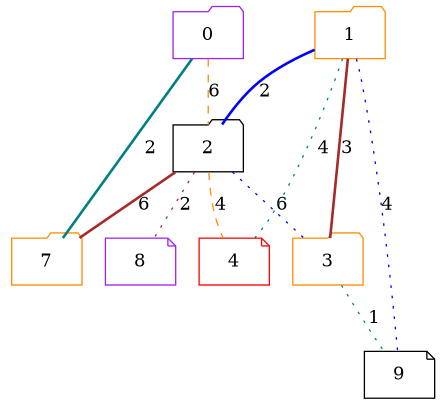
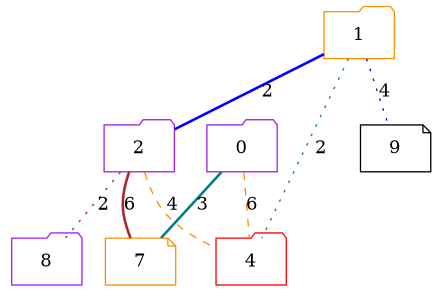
(208, 92) -> (247, 205)
(151, 148) -> (203, 205)
(208, 148) -> (139, 148)
(324, 148) -> (321, 148)
(47, 262) -> (141, 262)
(141, 262) -> (47, 262)
(234, 262) -> (251, 262)
(328, 262) -> none
